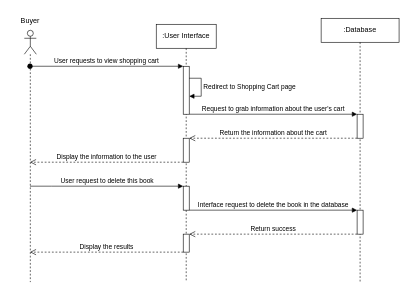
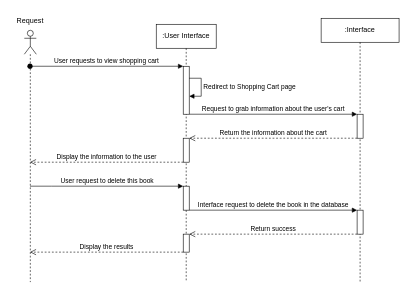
(30, 21) -> (30, 21)
(360, 30) -> (360, 30)
